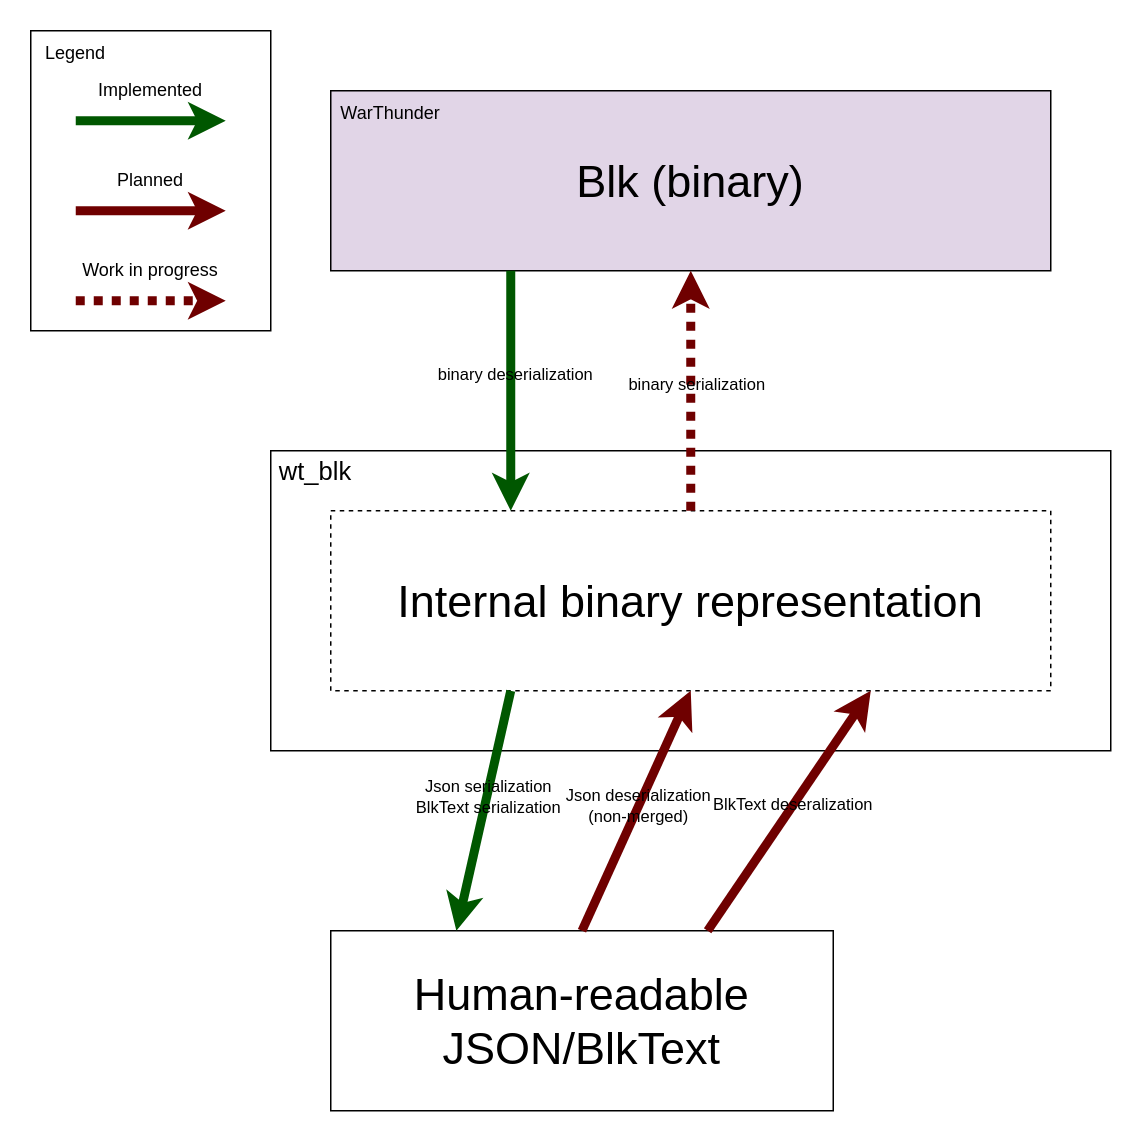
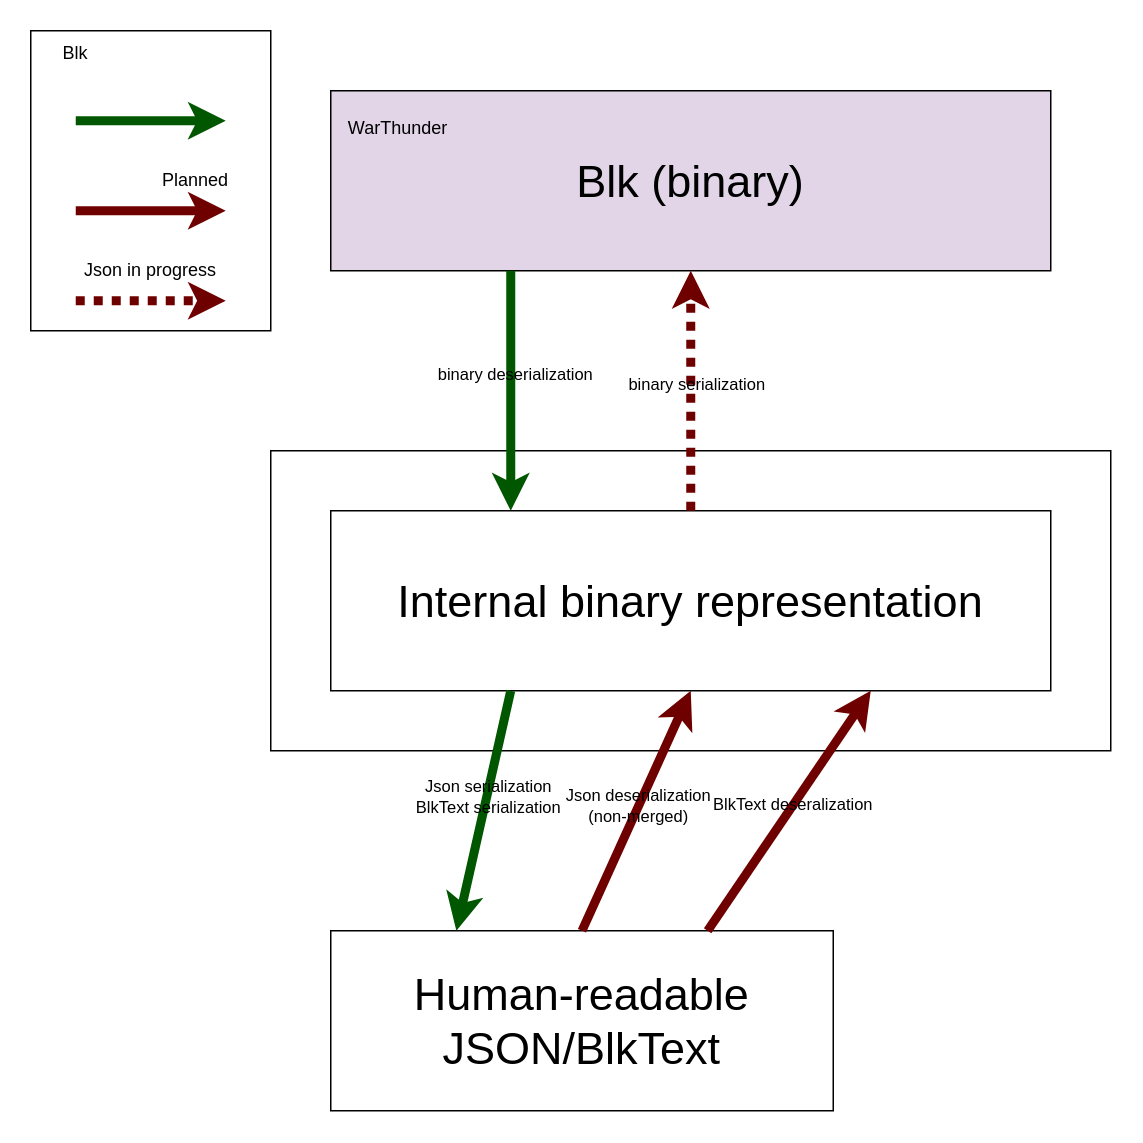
(76, 53) -> (76, 53)
(151, 91) -> none
(391, 113) -> (398, 128)
(151, 181) -> (196, 181)
(151, 271) -> (151, 271)
(316, 473) -> none
(691, 601) -> (691, 601)
